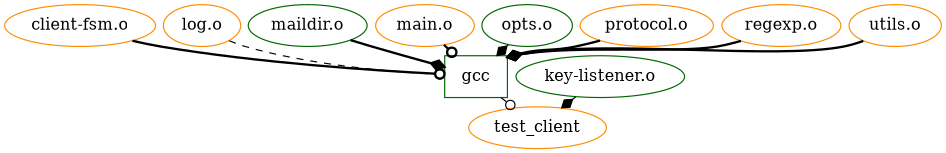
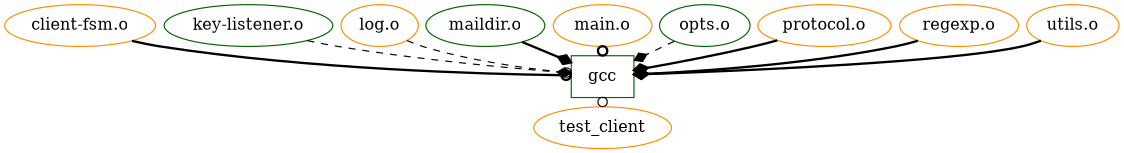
(574, 98) -> (432, 59)
